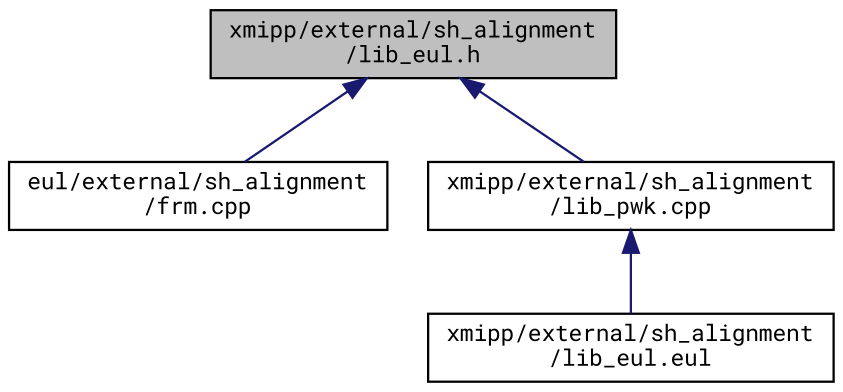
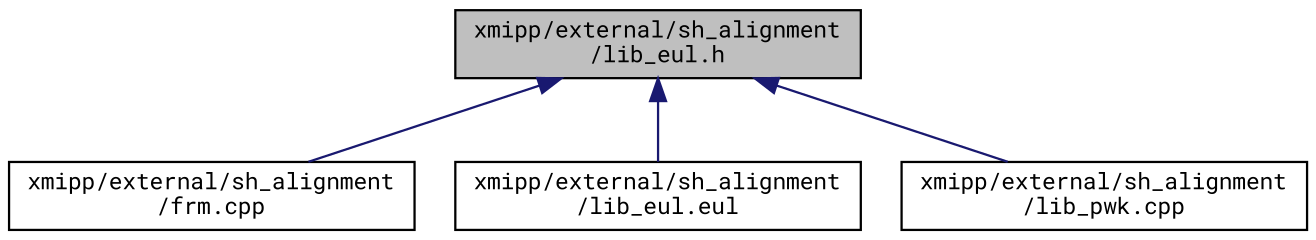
(198, 196) -> (212, 196)
(631, 284) -> (658, 132)
